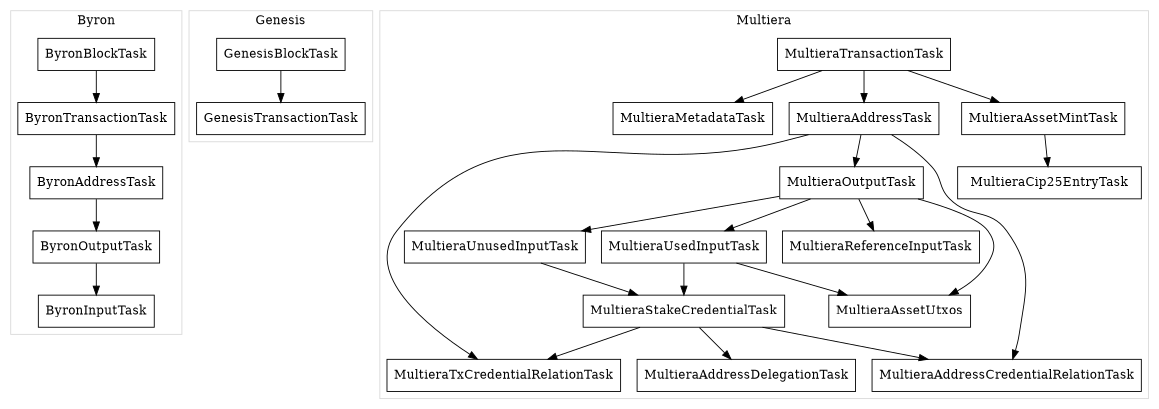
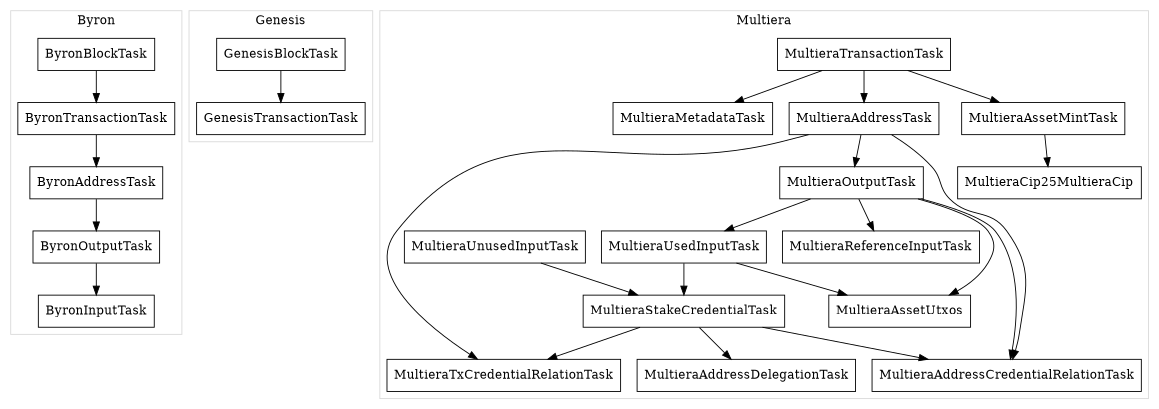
(1049, 183) -> (1049, 183)
(685, 213) -> (1006, 249)
